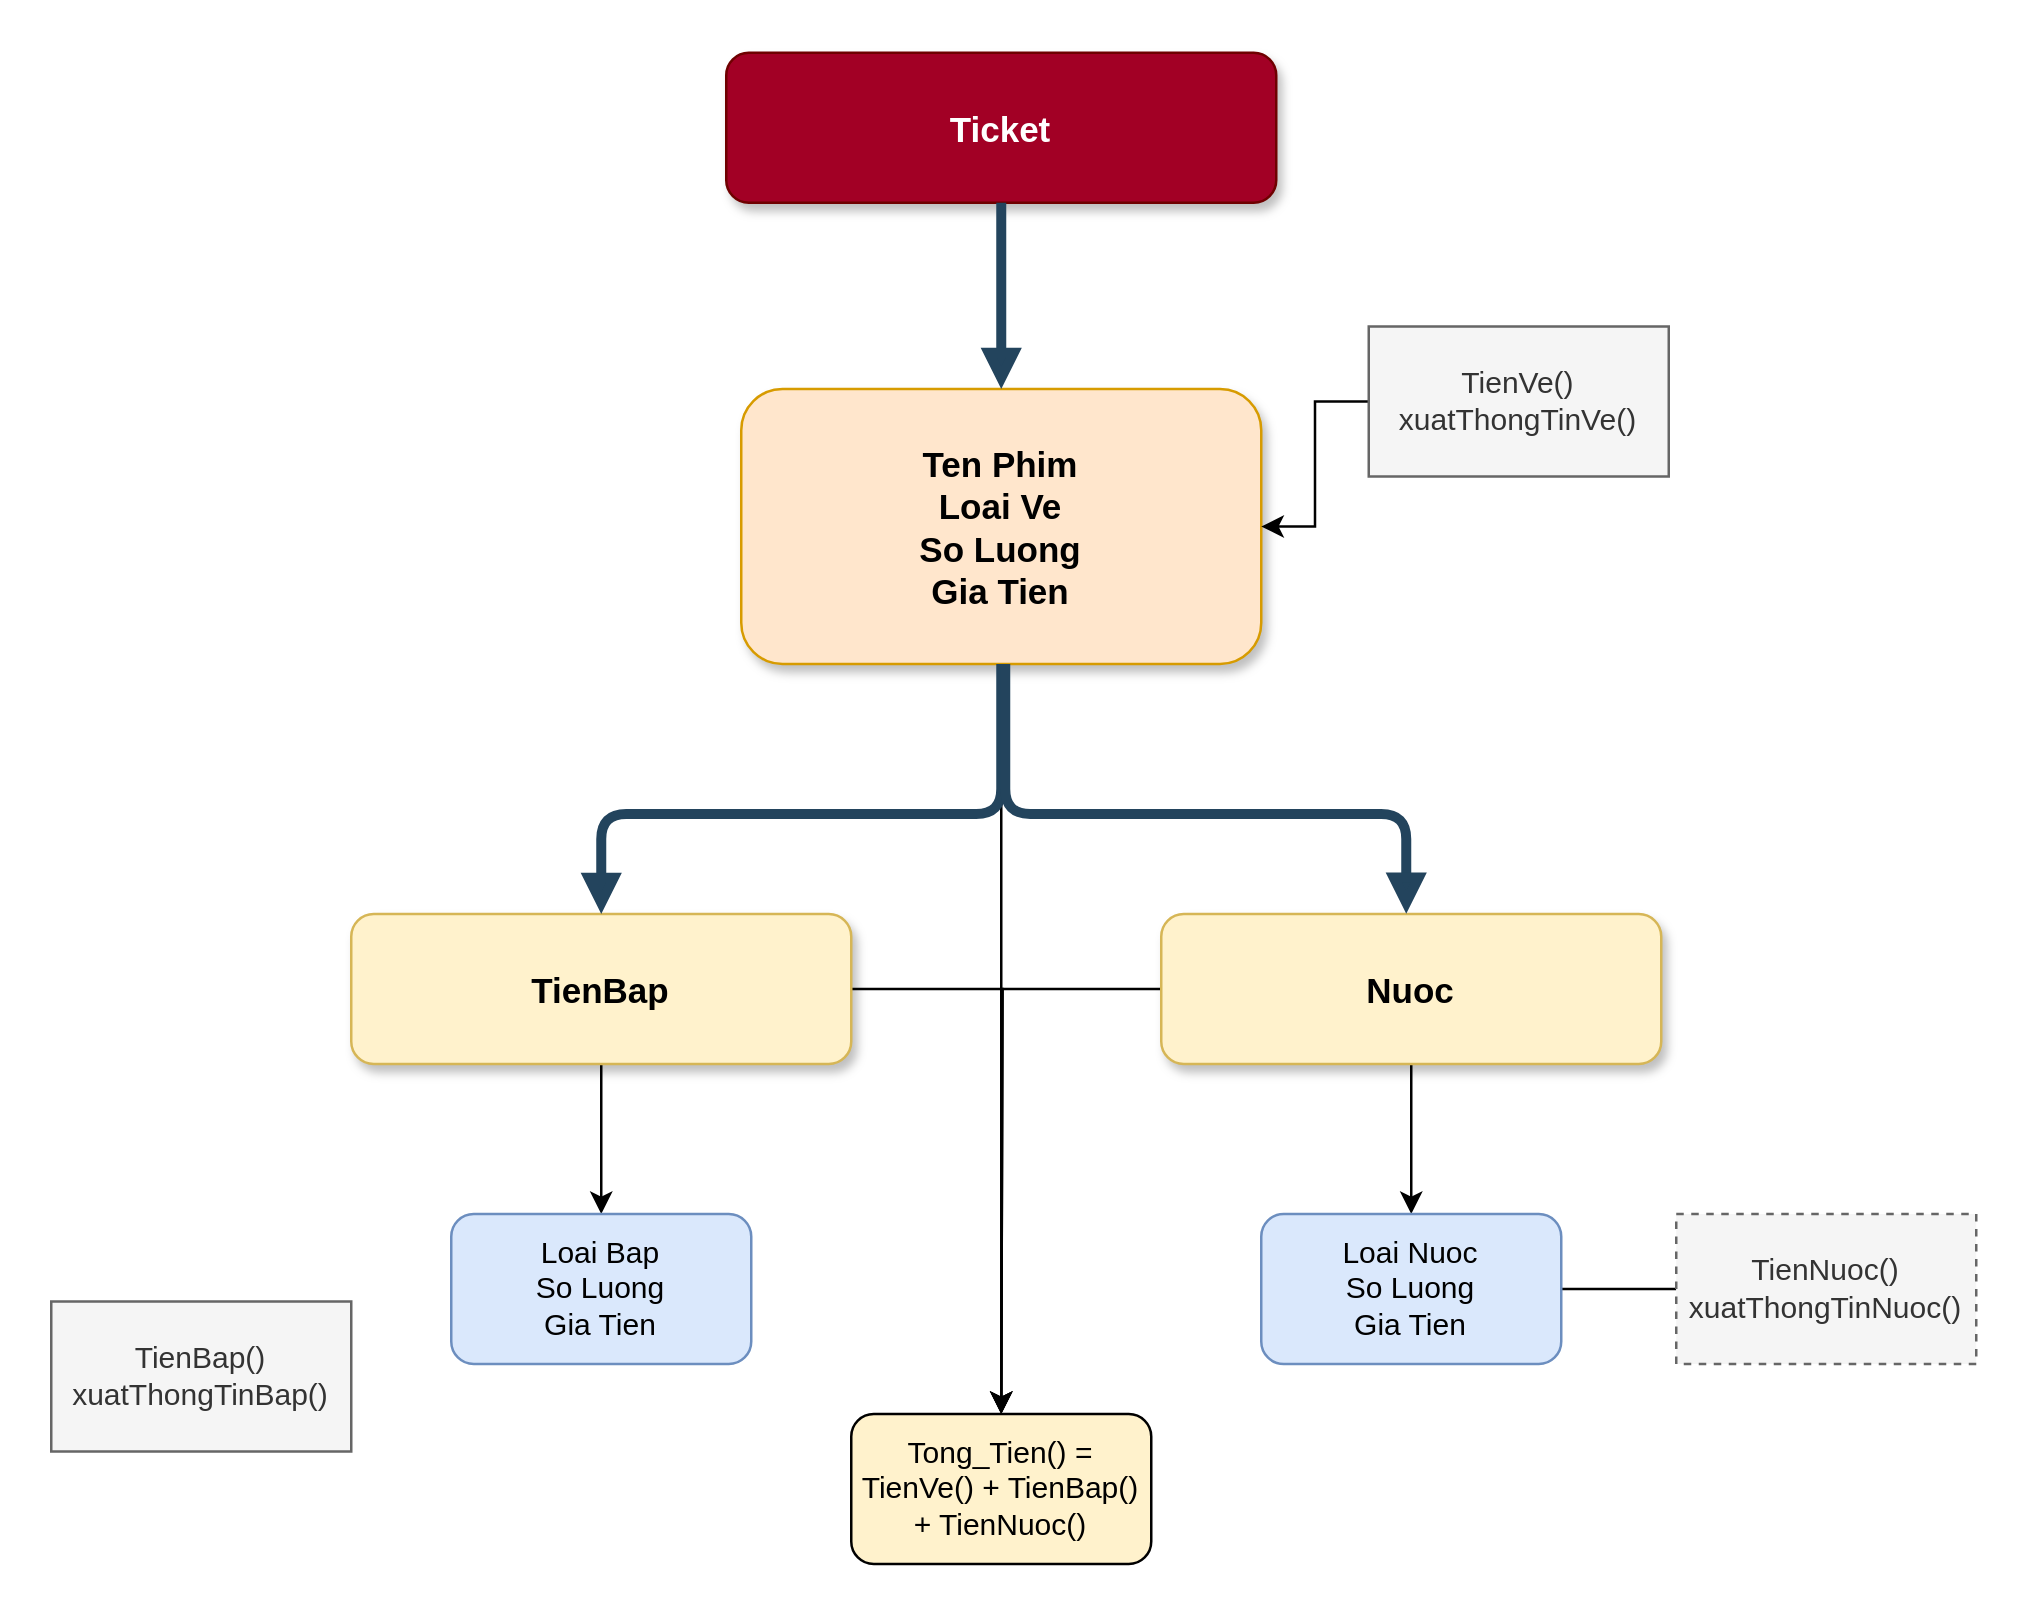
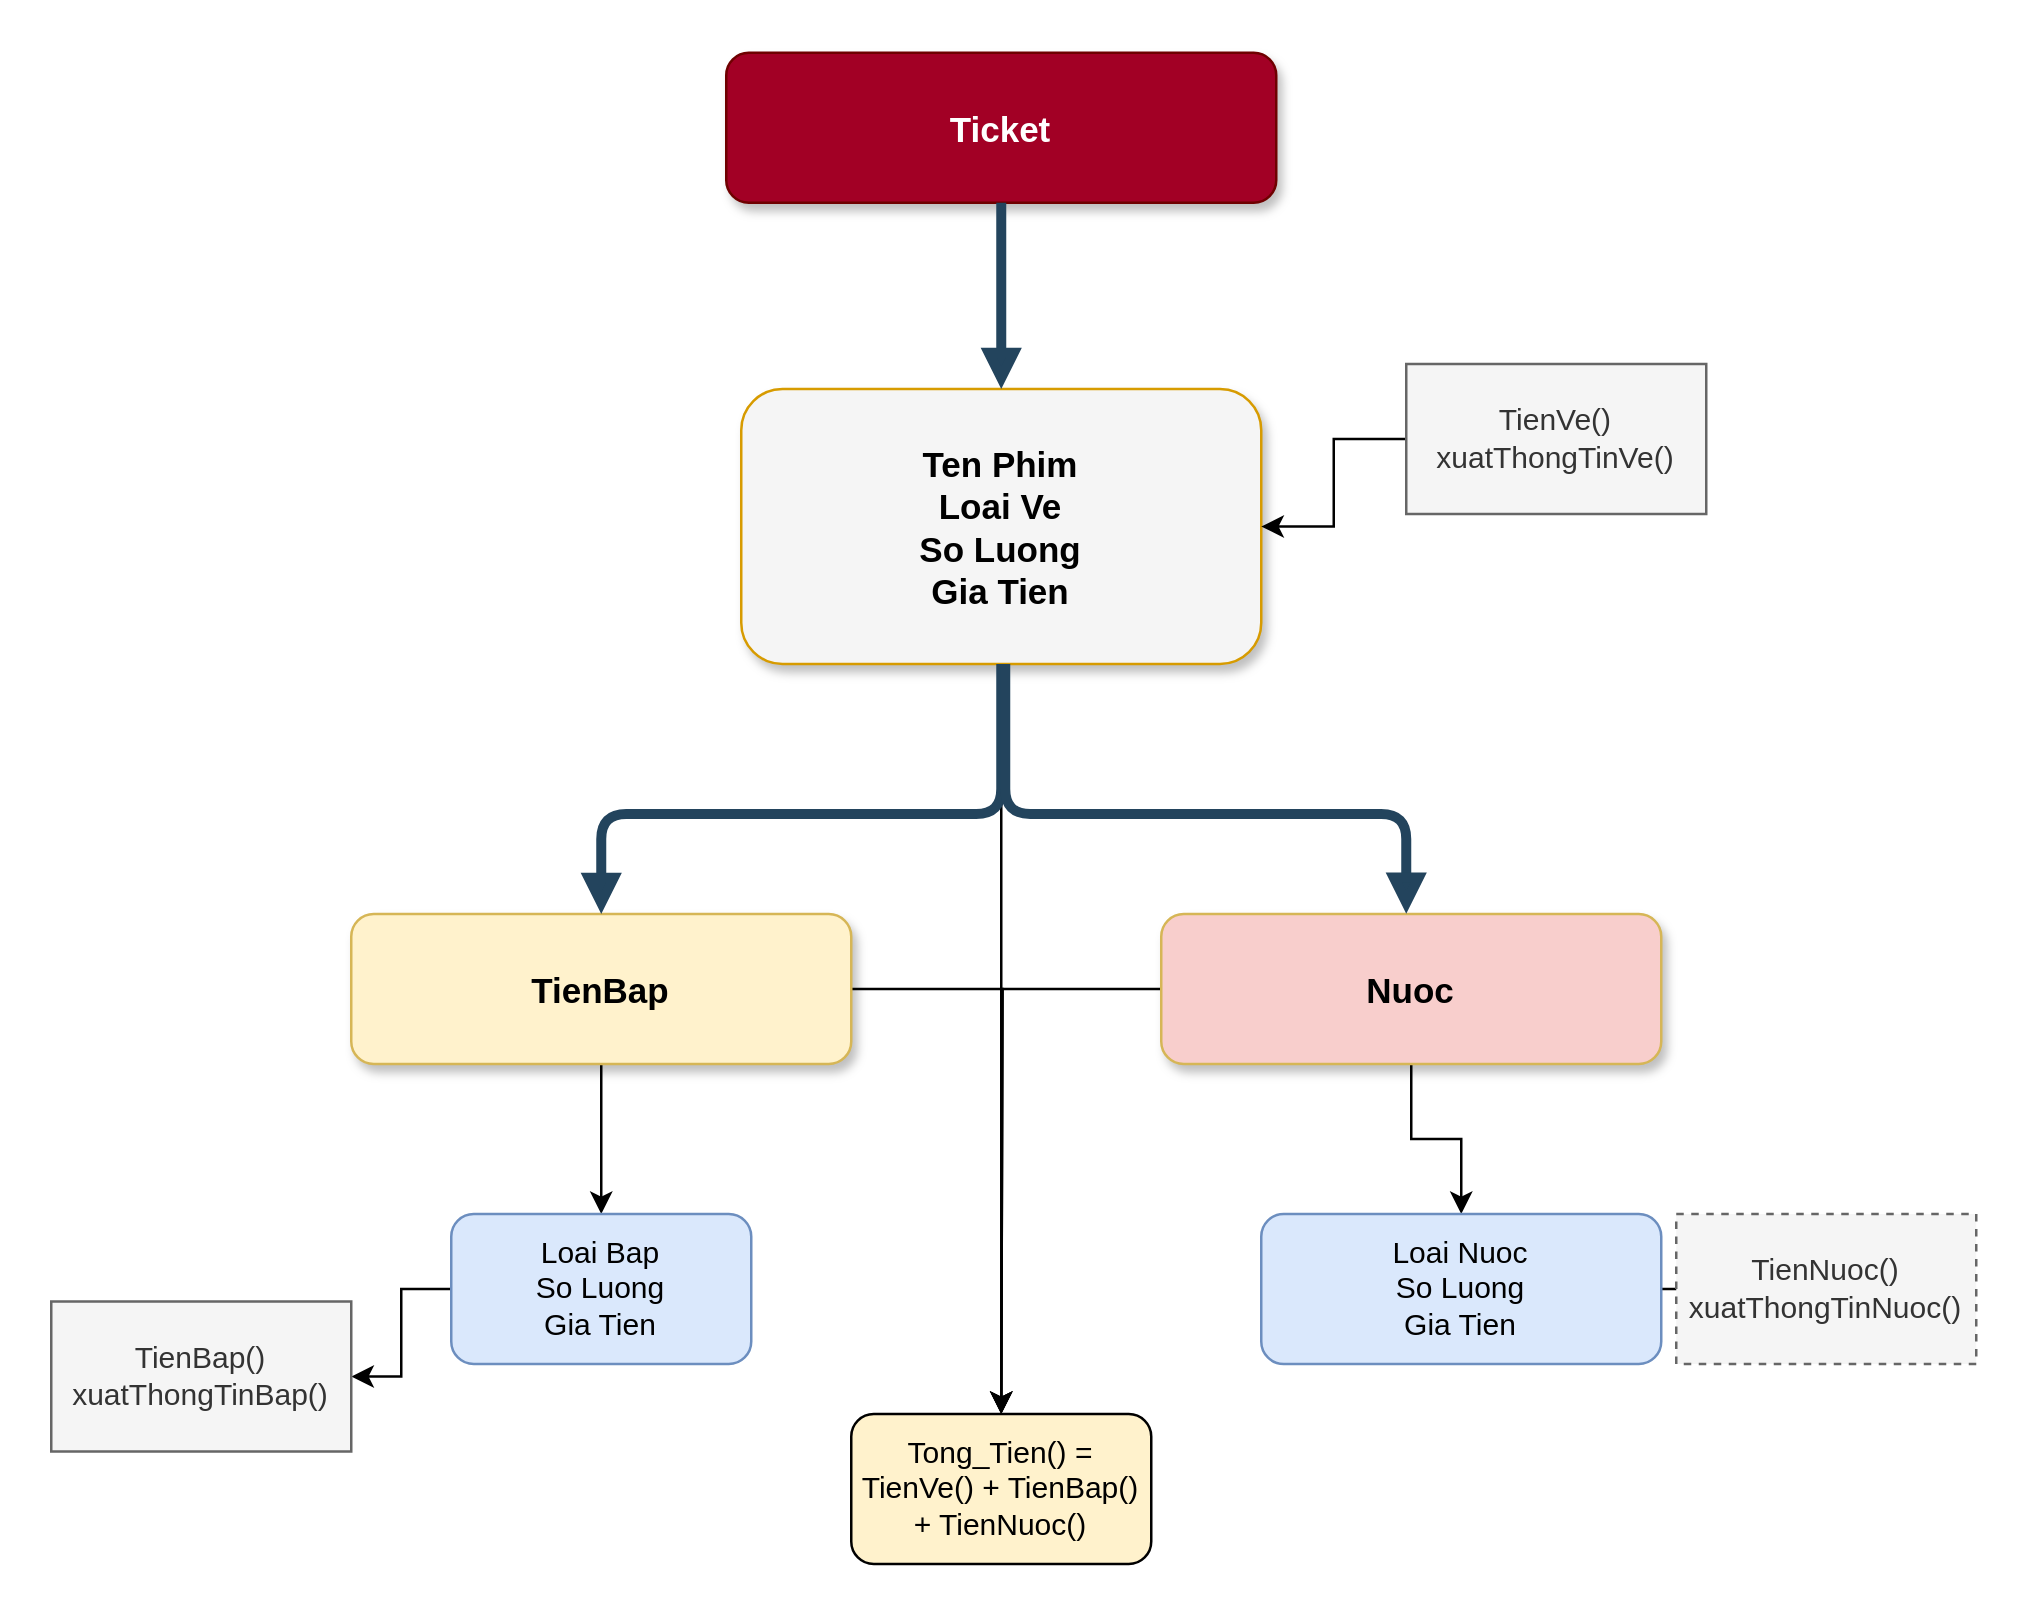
(1519, 401) -> (1556, 439)
(1001, 526) -> (1001, 526)
(1411, 989) -> (1411, 989)
(1411, 1289) -> (1461, 1289)
none -> (401, 1324)
